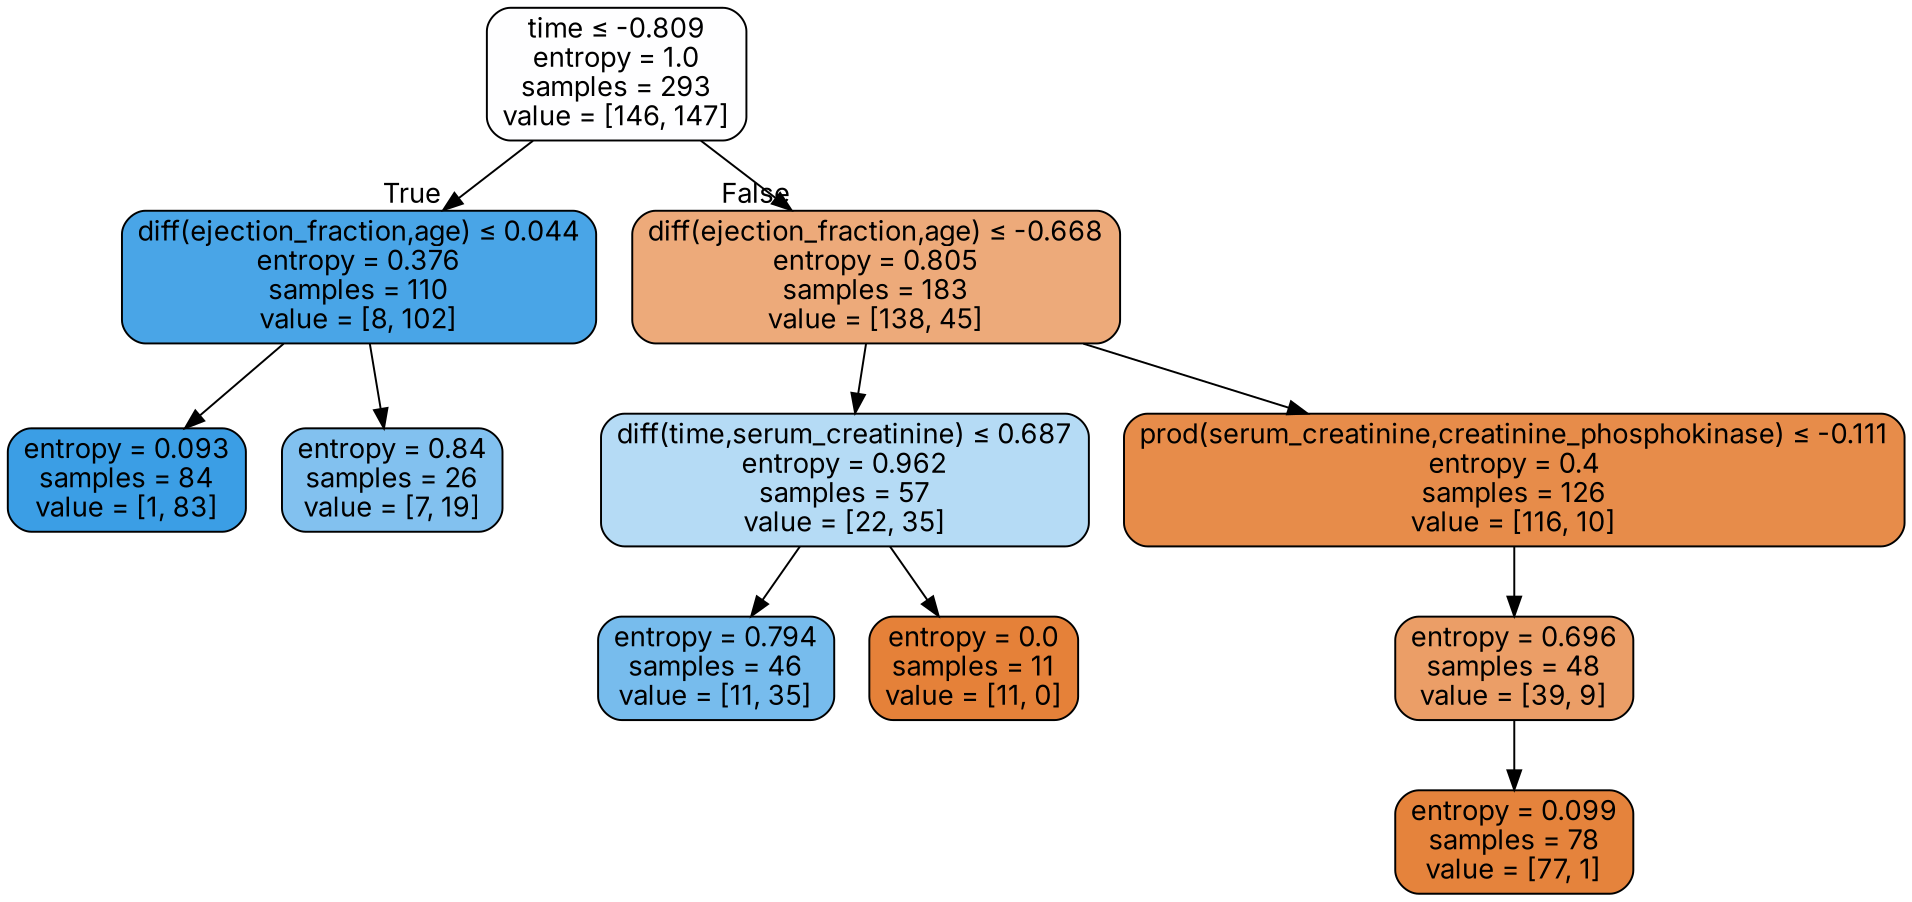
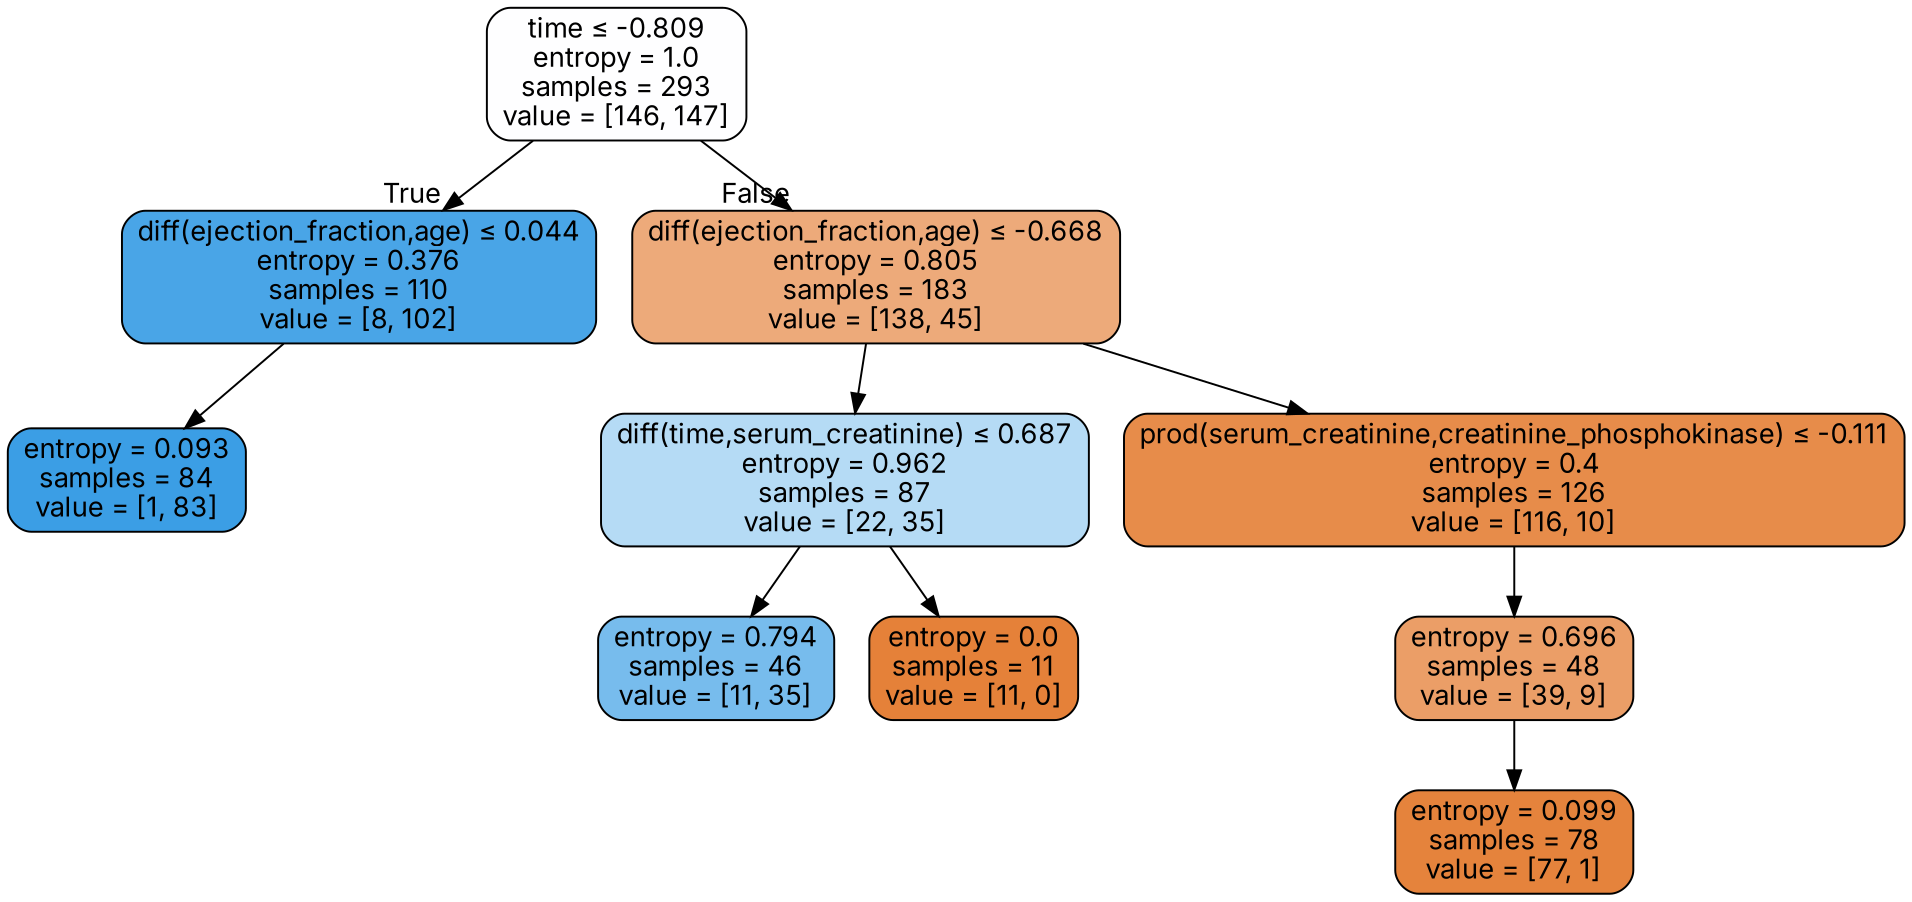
(392, 480) -> none
(845, 494) -> (845, 494)
